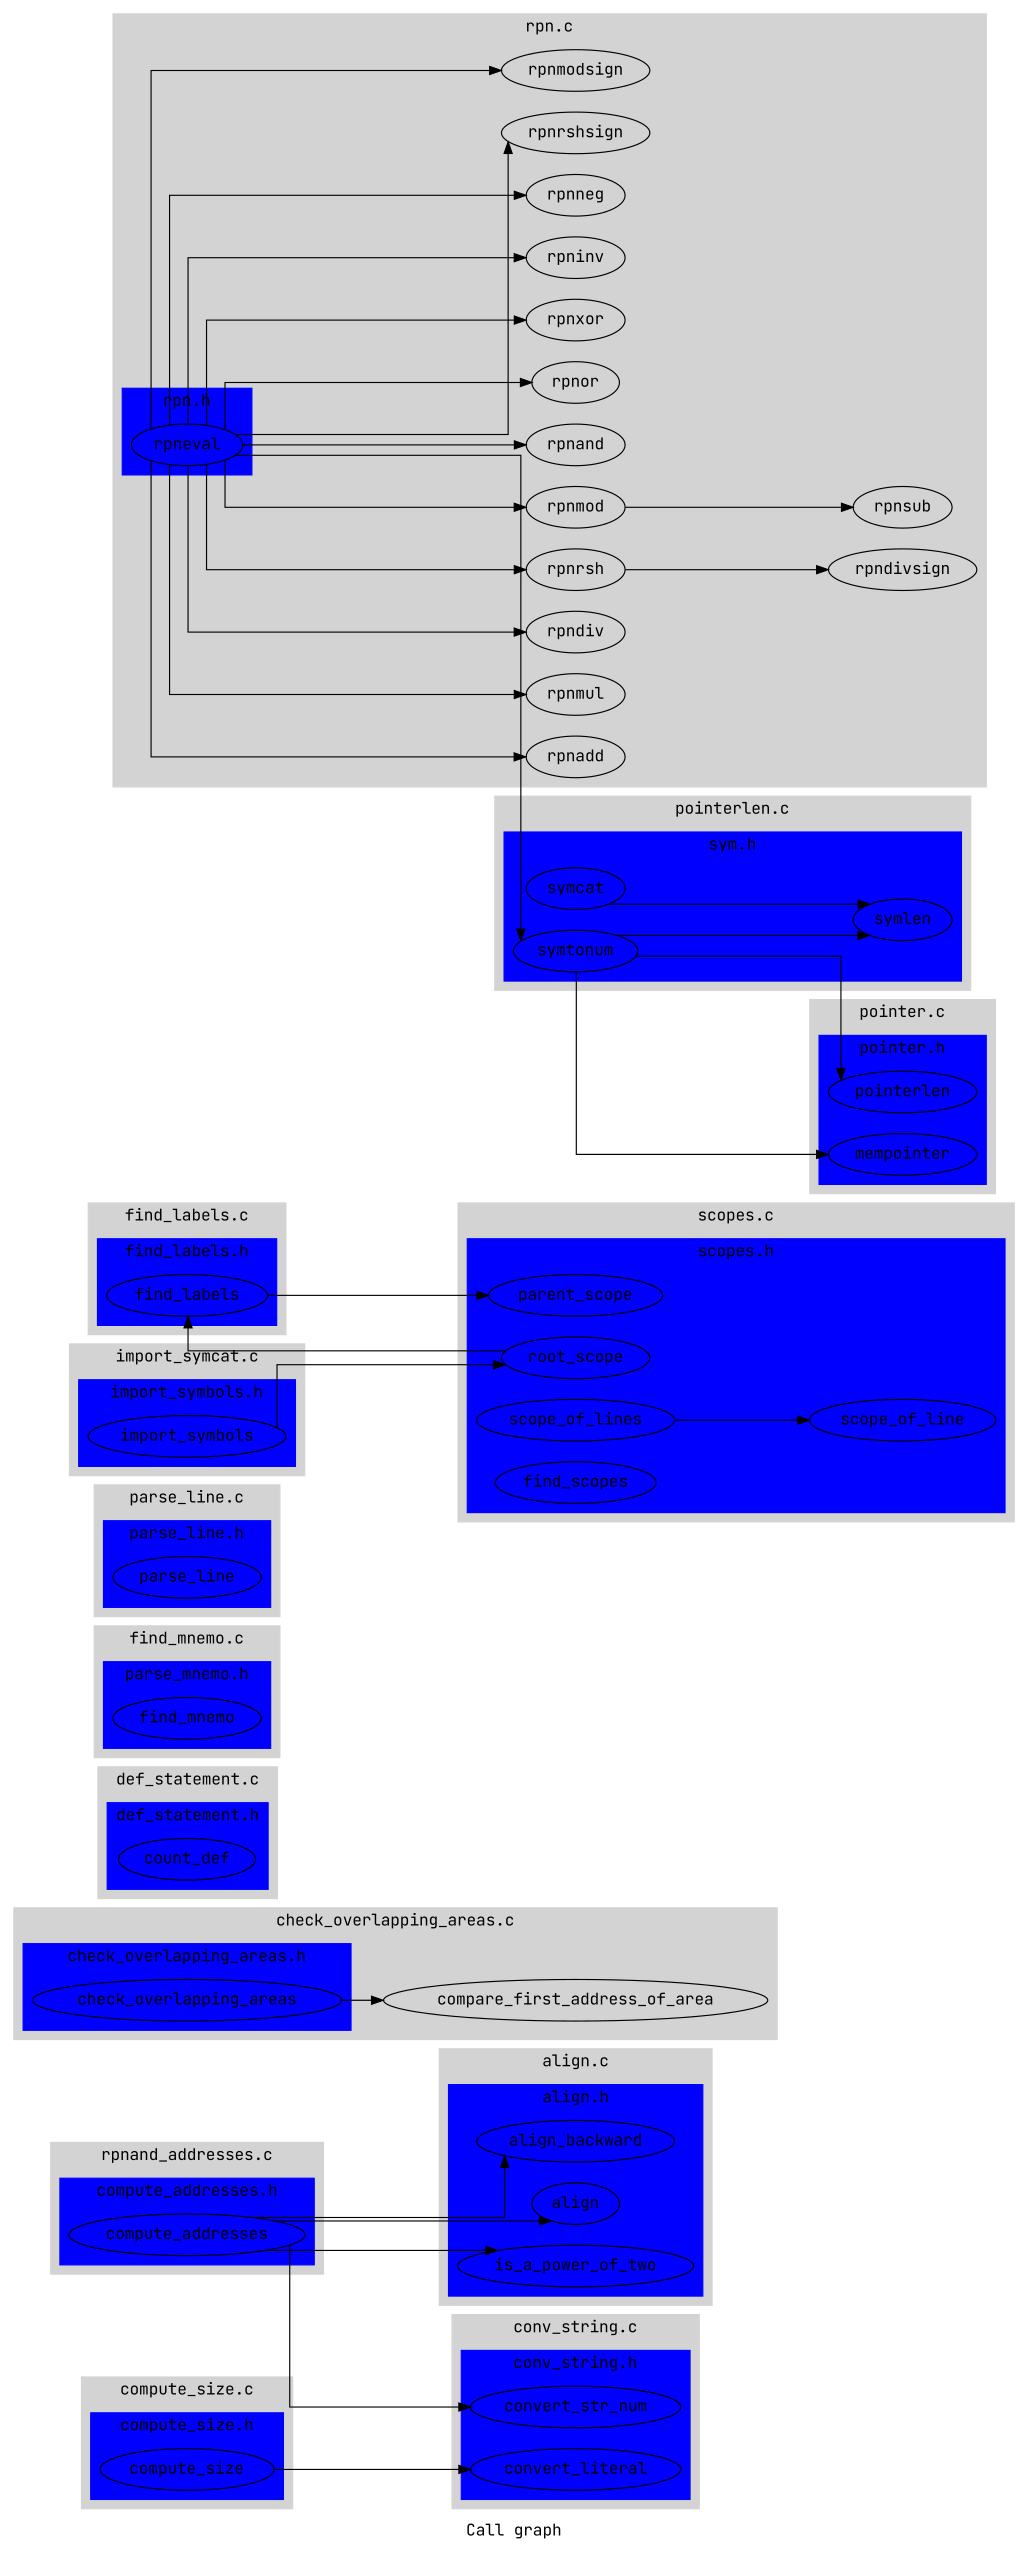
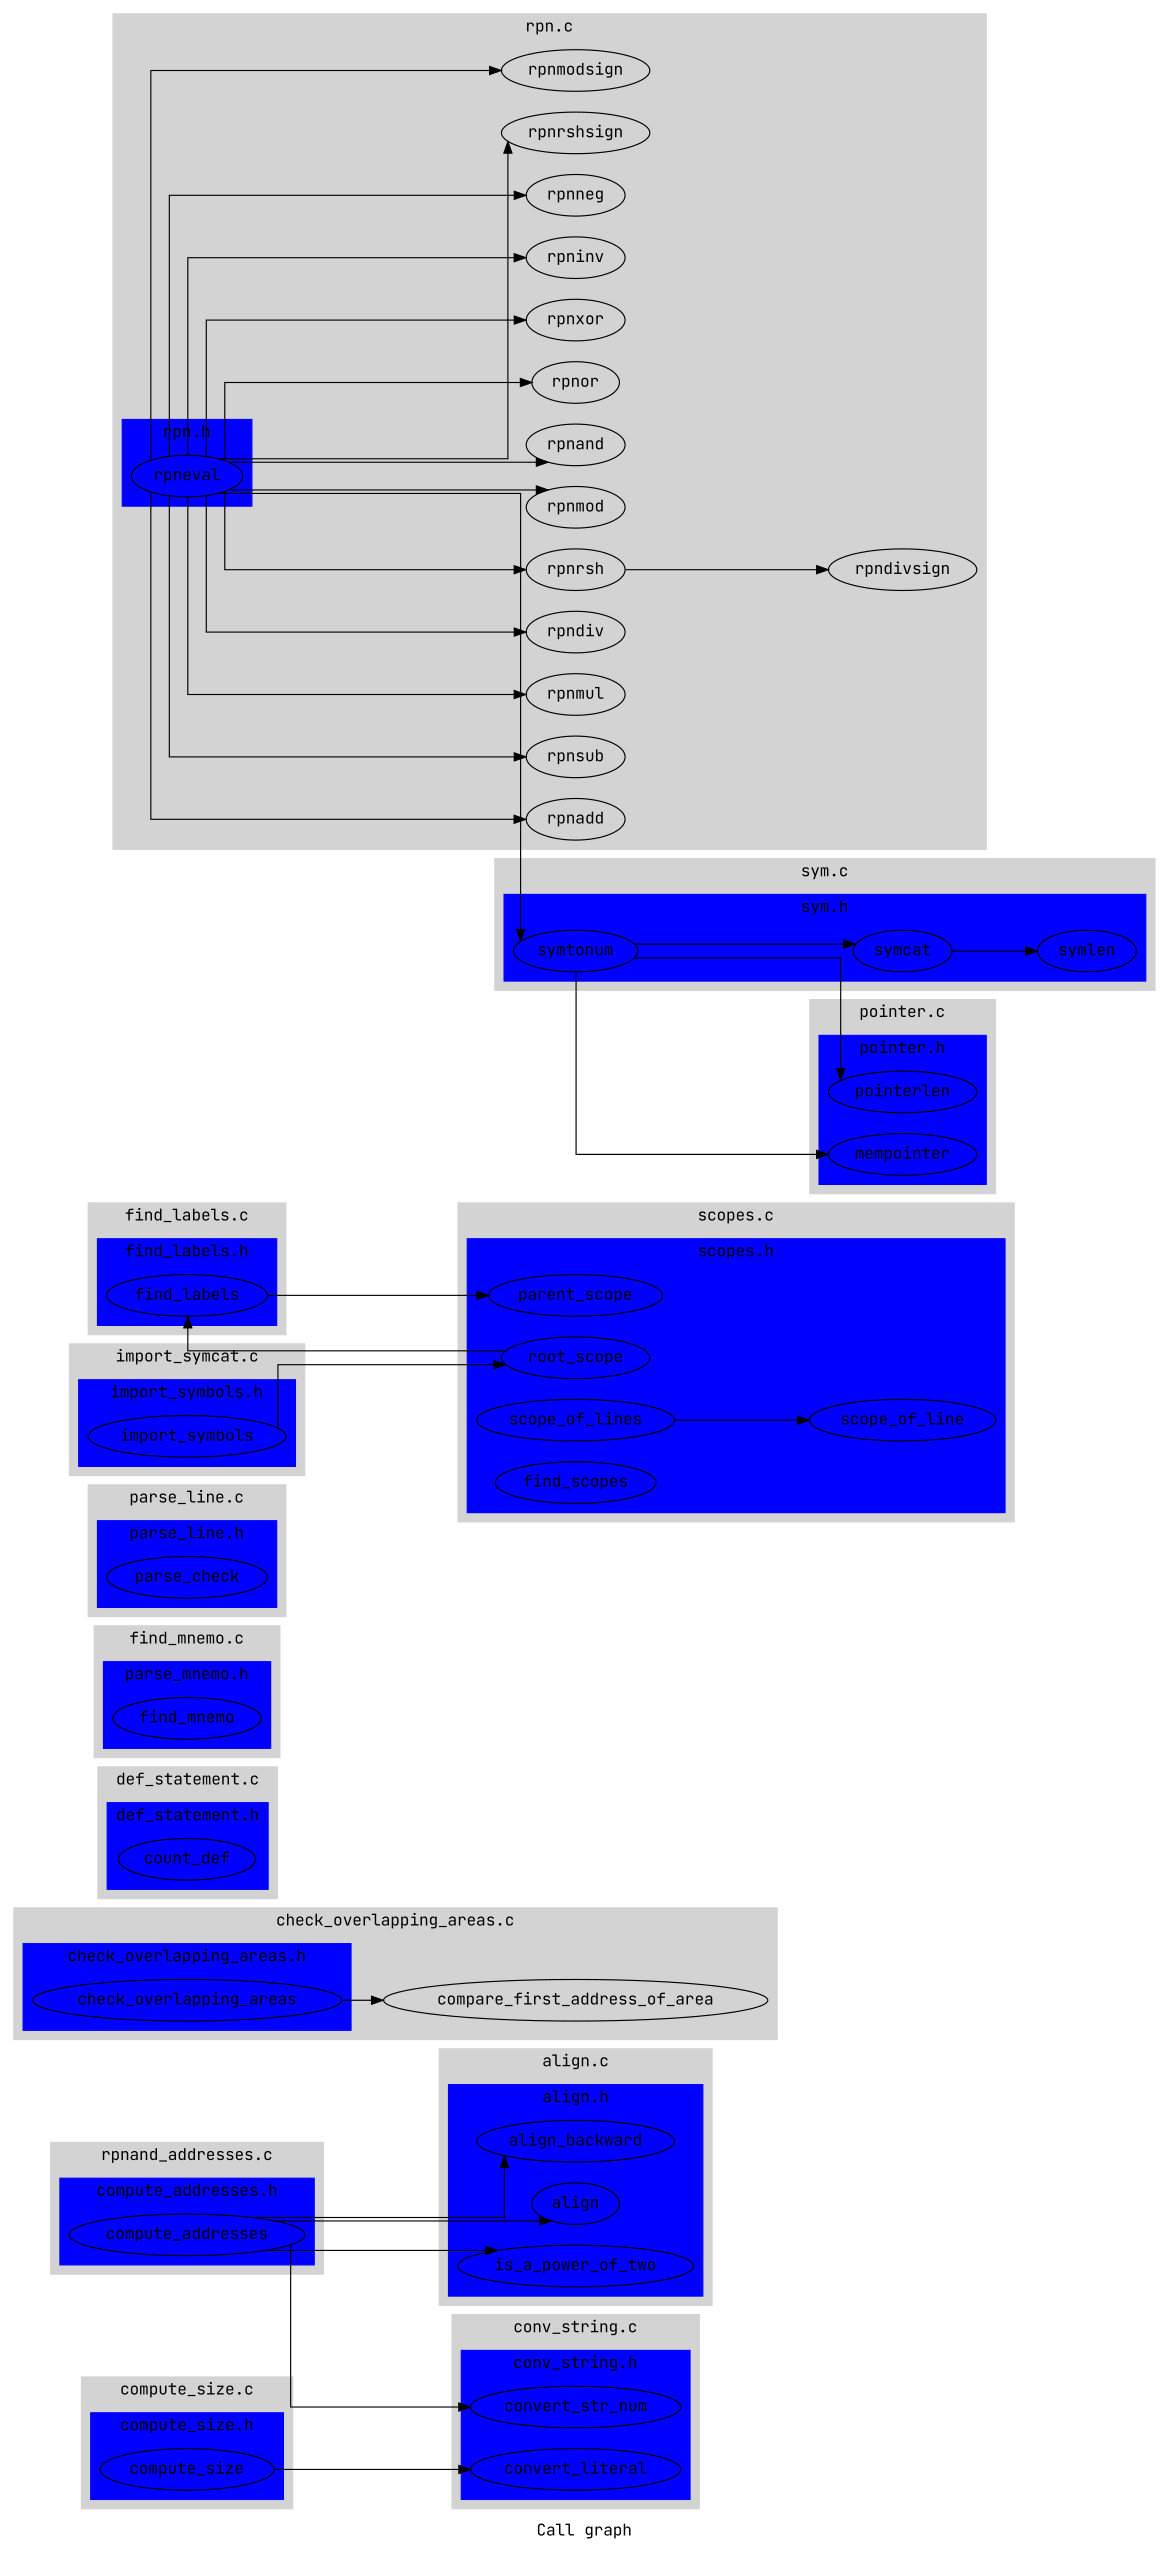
(733, 507) -> (211, 757)
(733, 809) -> (825, 872)
(737, 935) -> (739, 944)
(187, 1577) -> (187, 1577)
